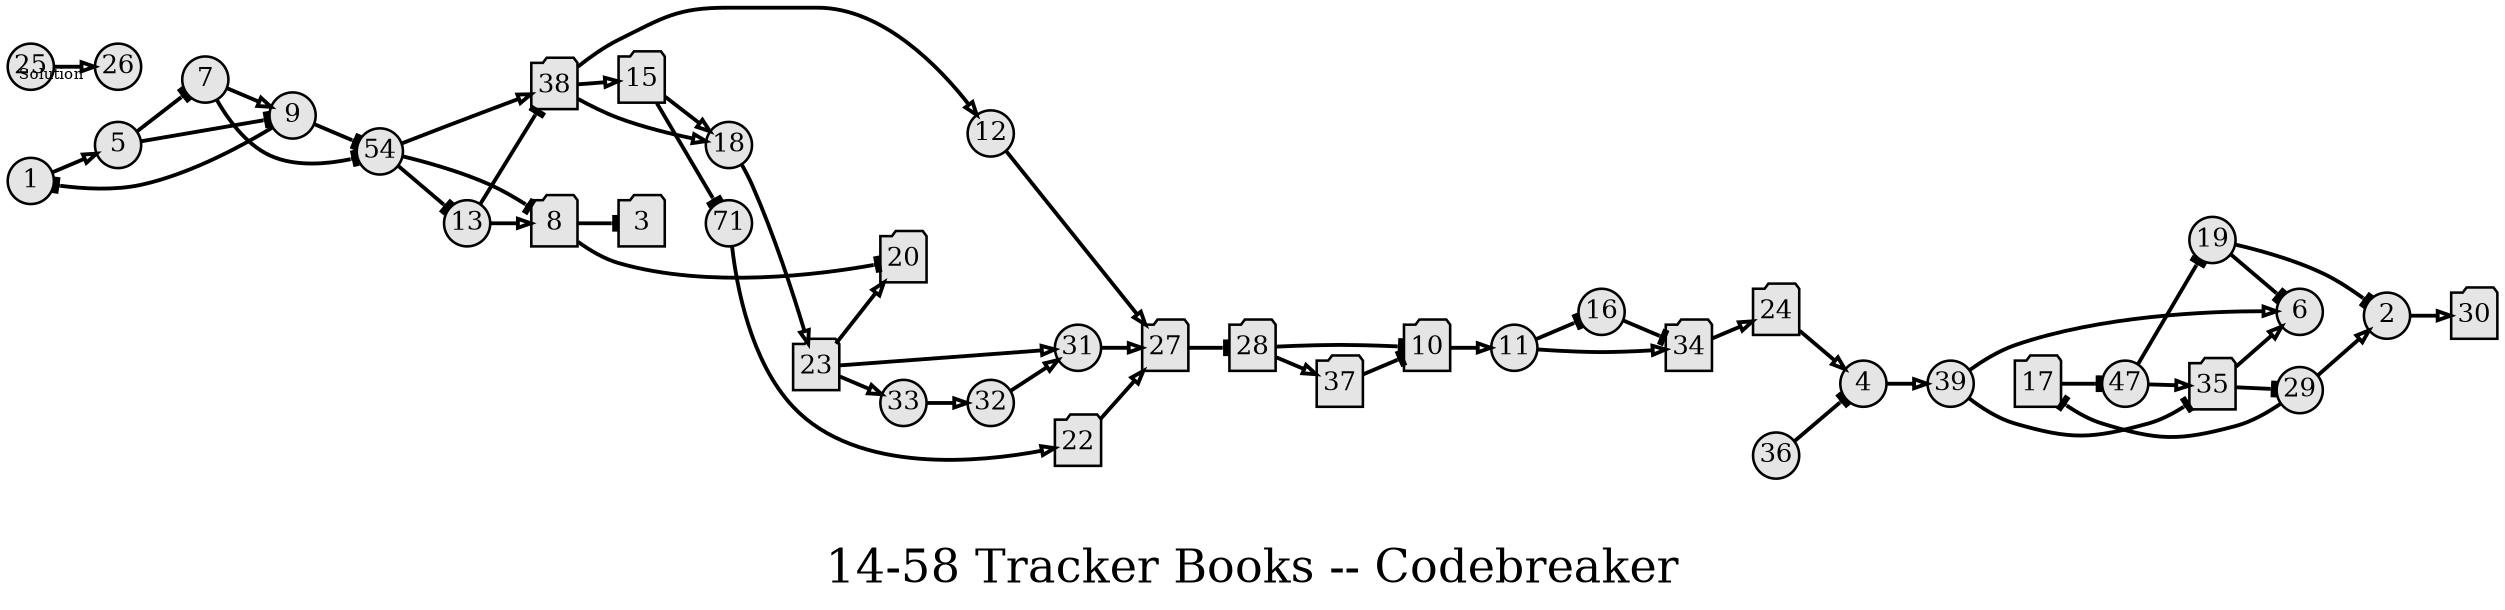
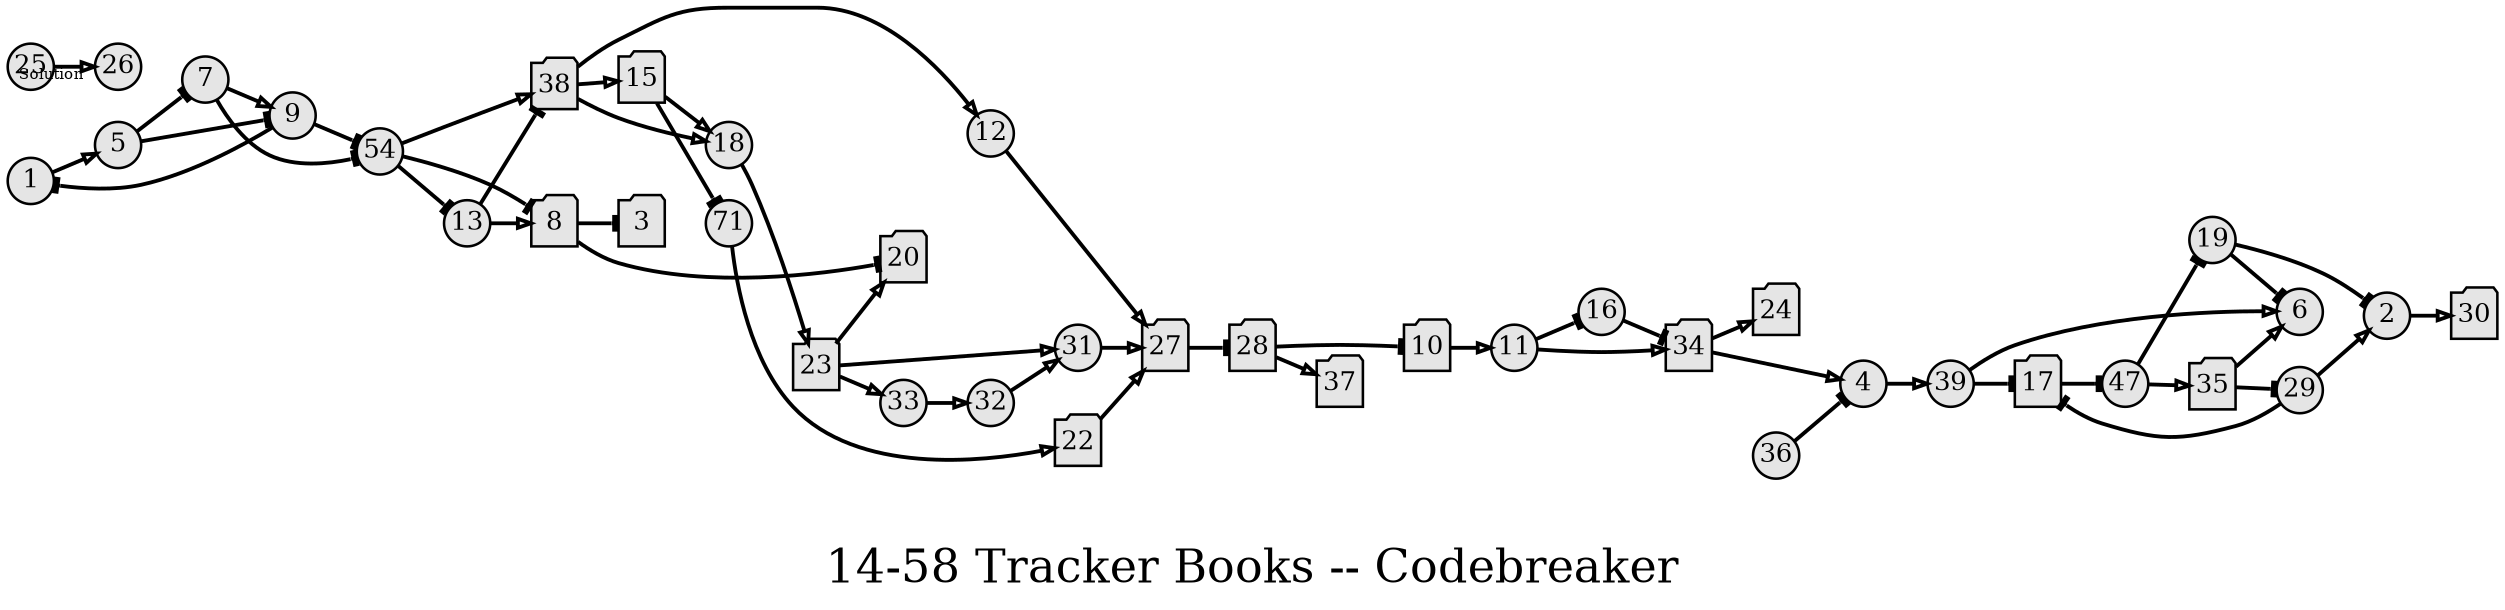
(1817, 346) -> (1770, 364)
(1380, 367) -> none
(2075, 435) -> (1991, 384)
